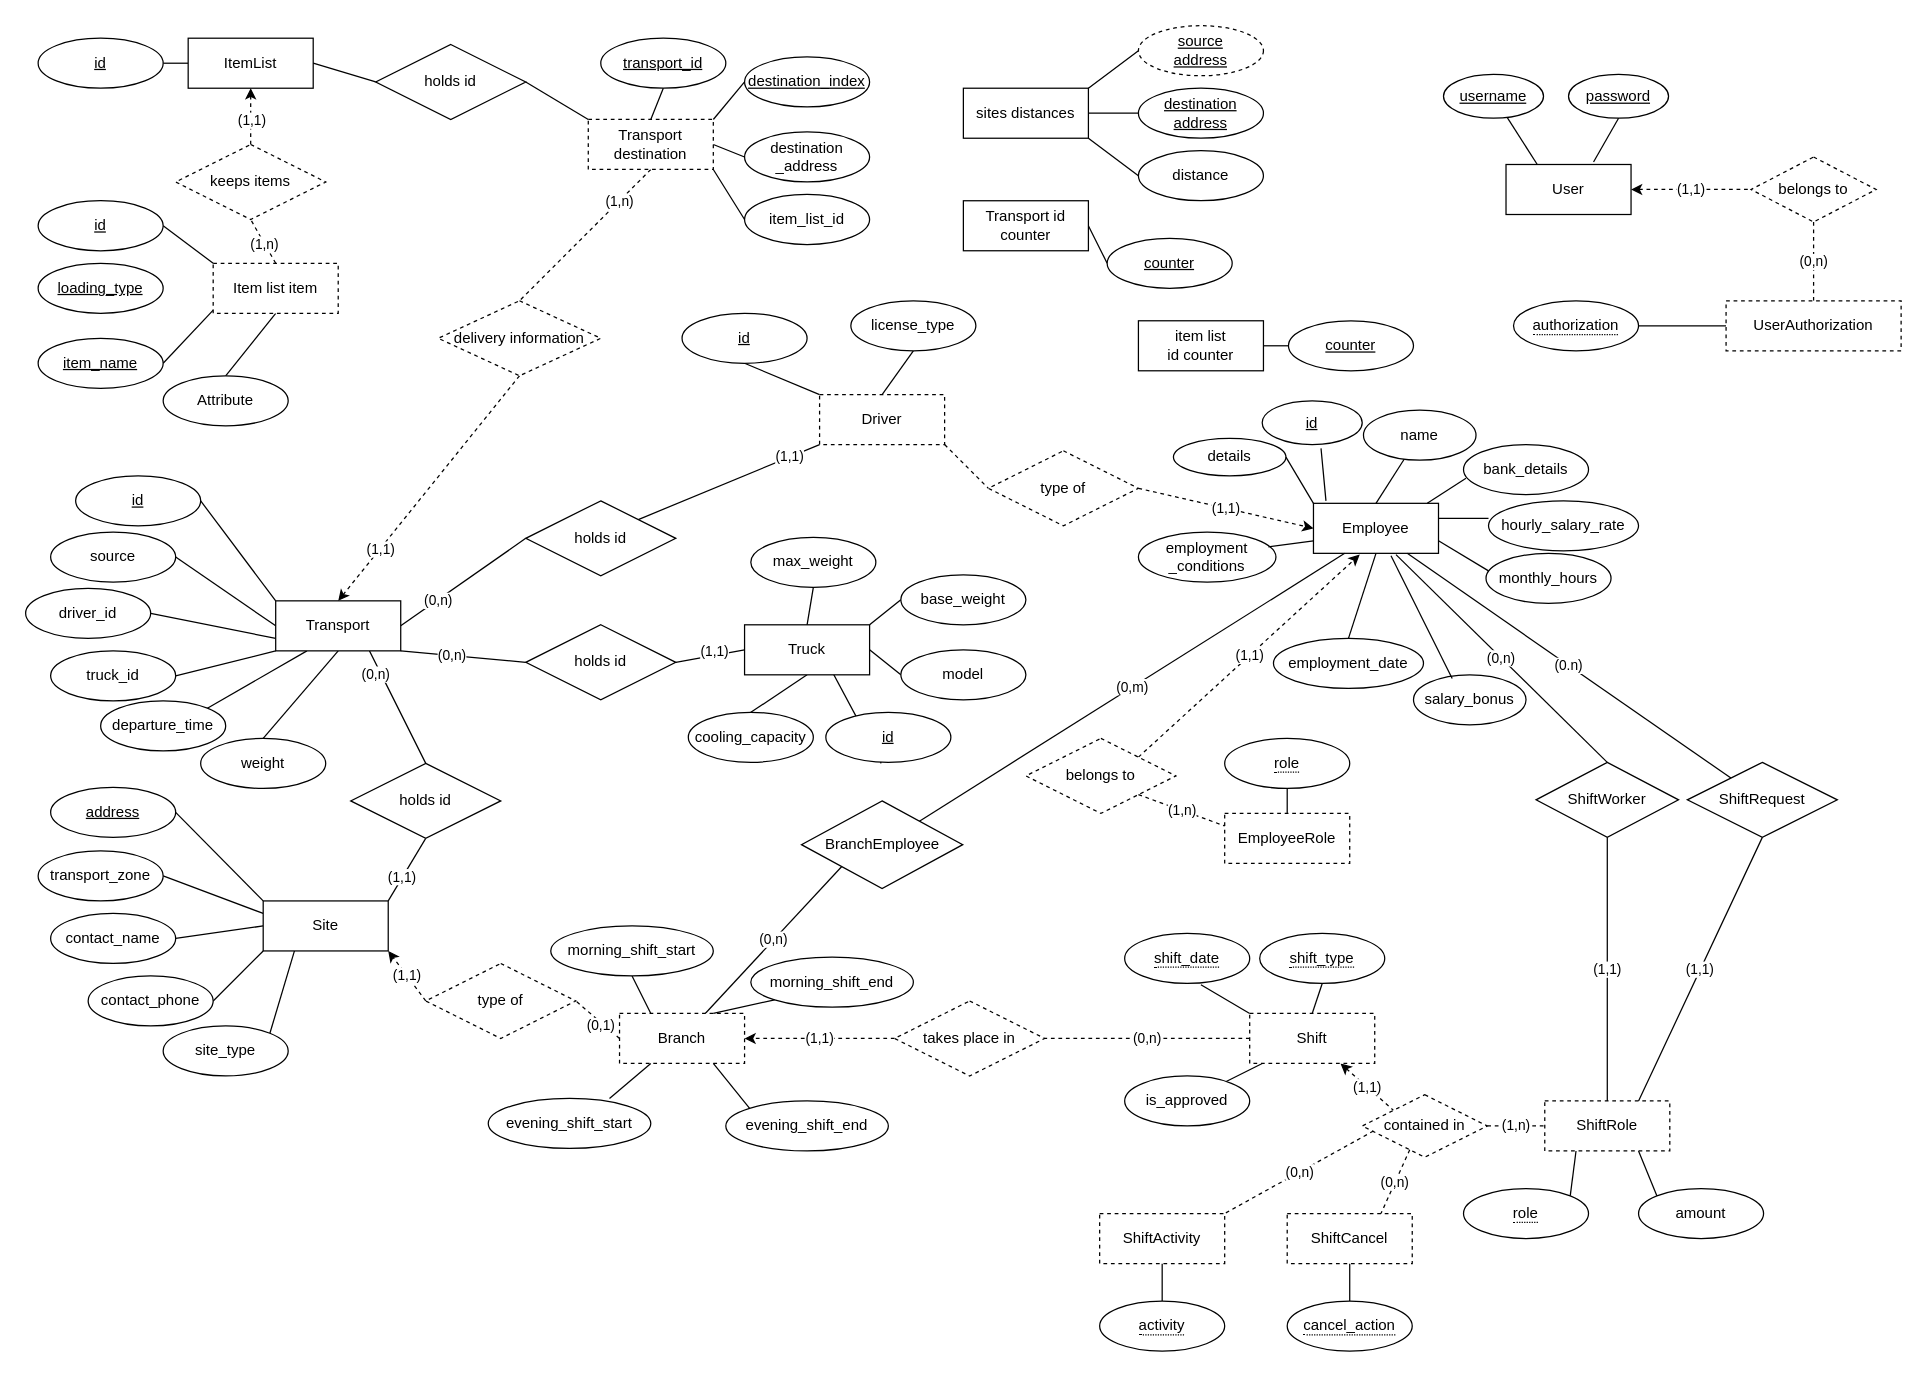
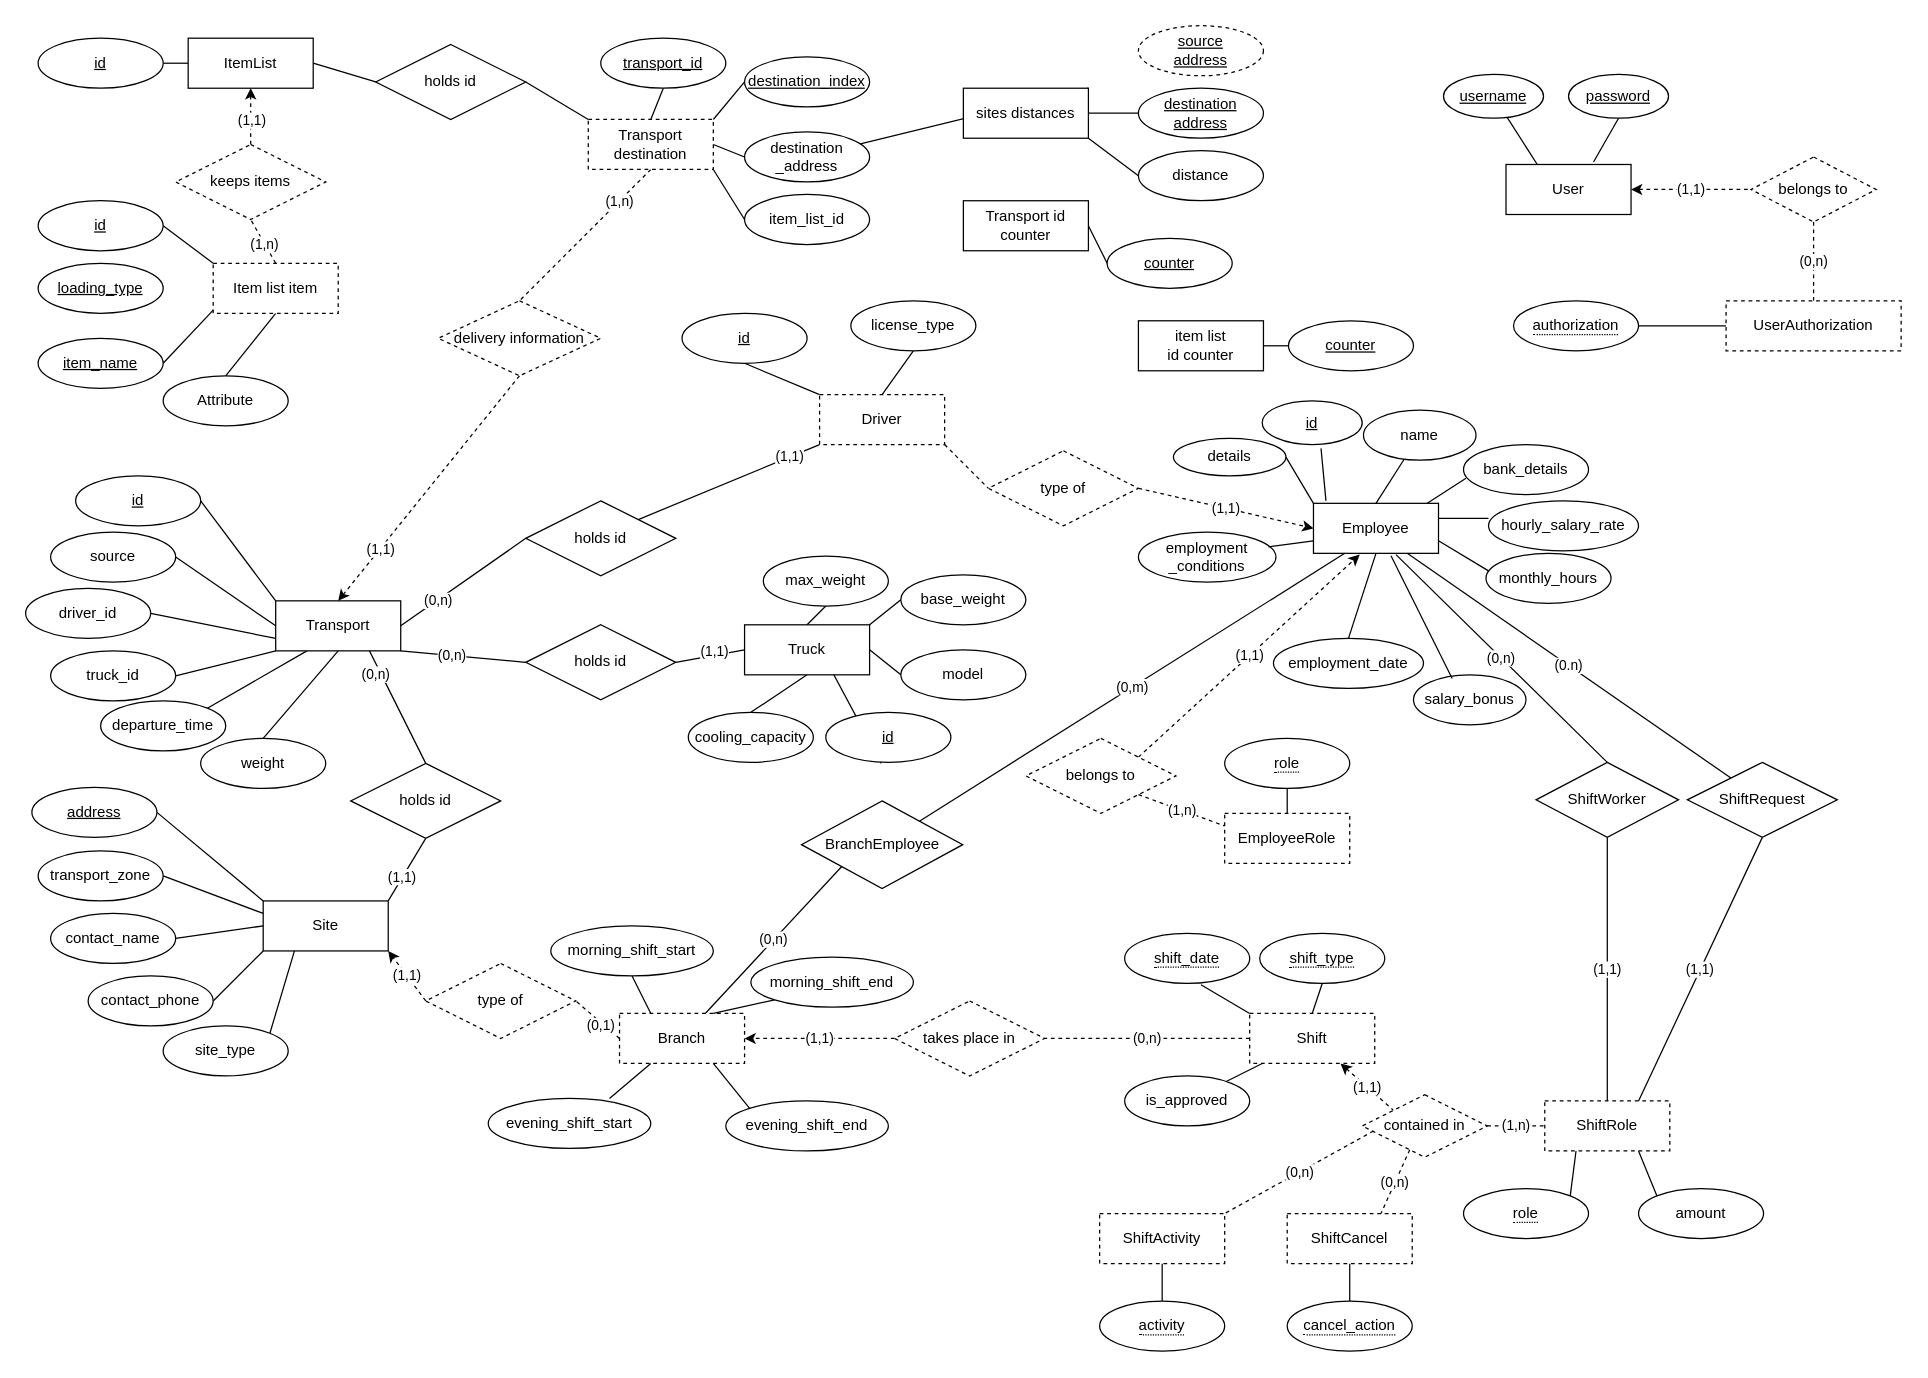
(1113, 69) -> (913, 131)
(813, 562) -> (826, 581)
(113, 812) -> (94, 812)
